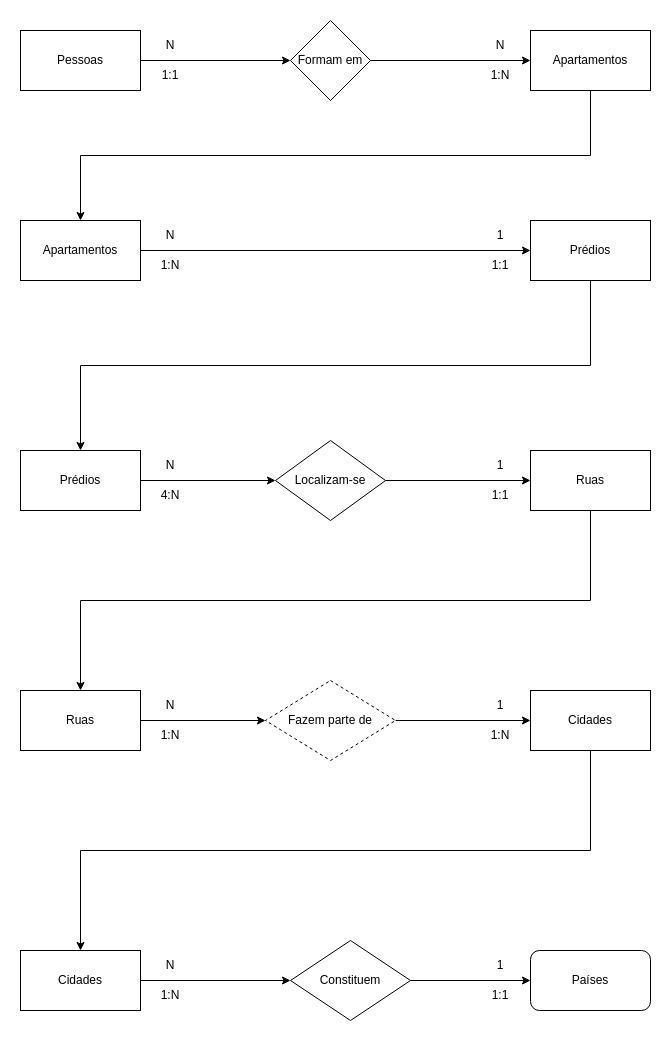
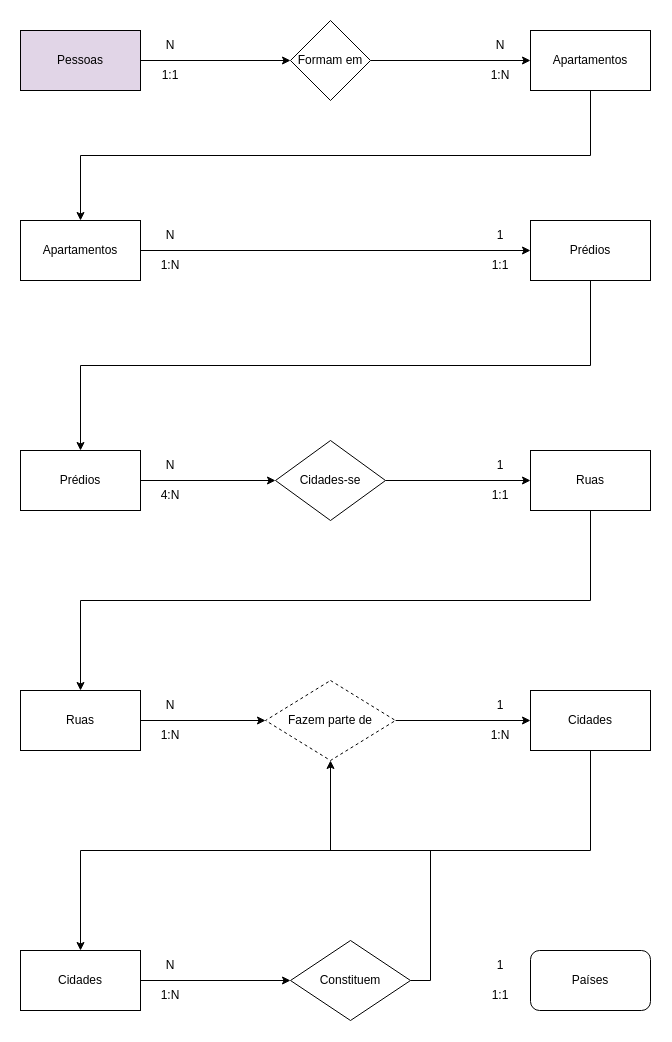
(81, 61) -> (81, 61)
(331, 481) -> (331, 481)
(476, 981) -> (431, 918)
